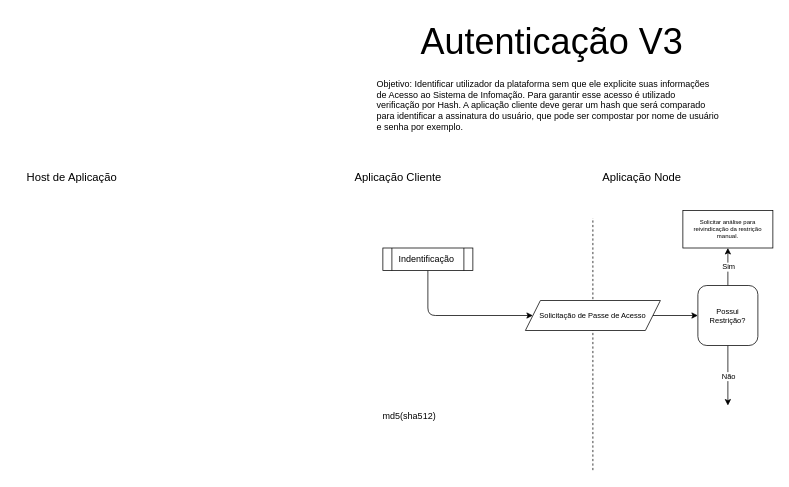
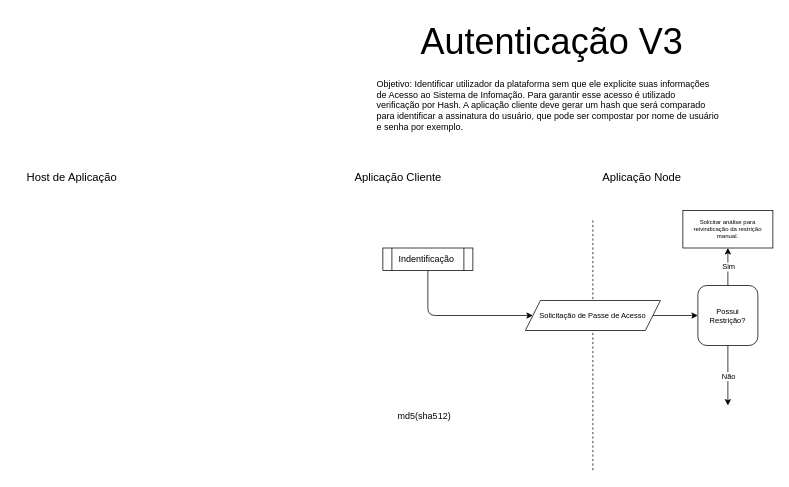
(409, 417) -> (424, 417)
